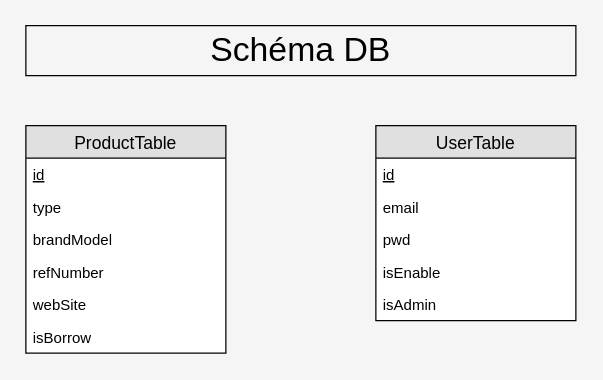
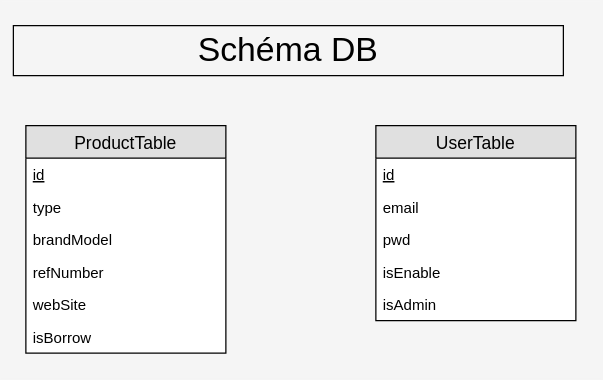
(301, 51) -> (288, 51)
